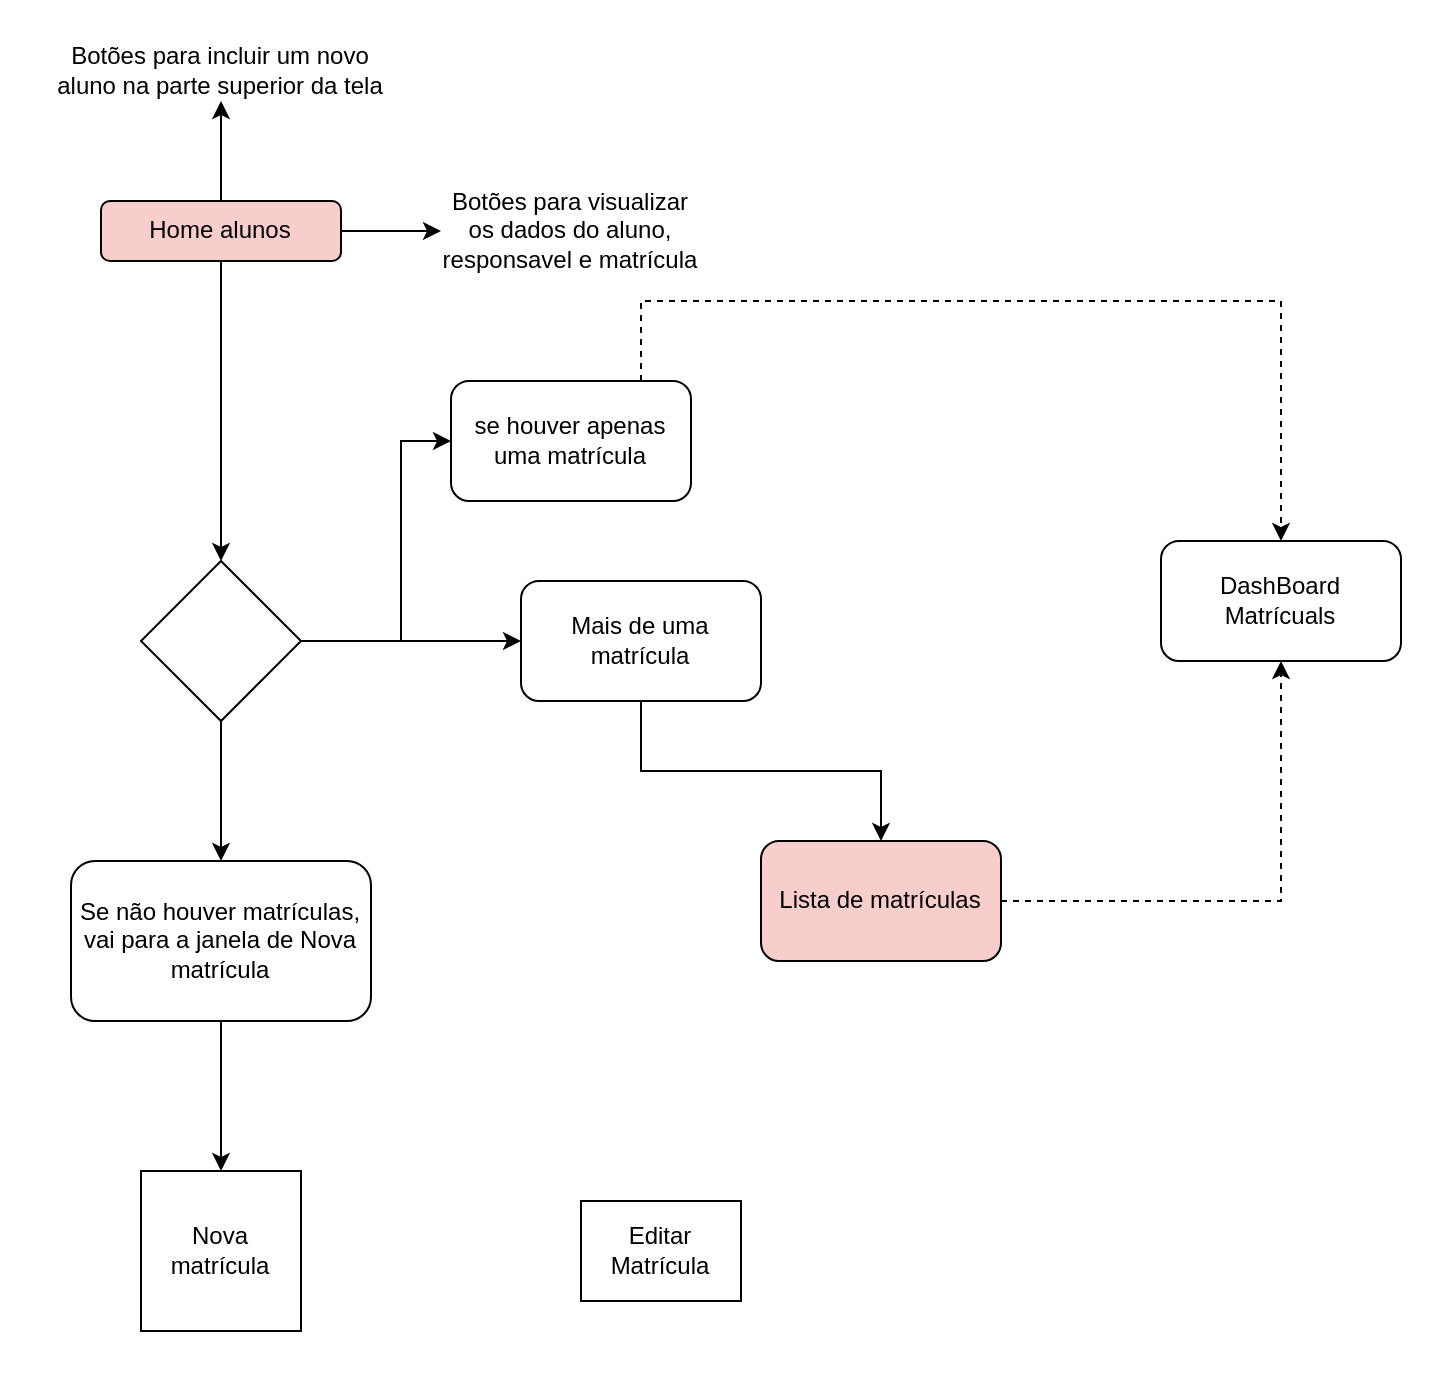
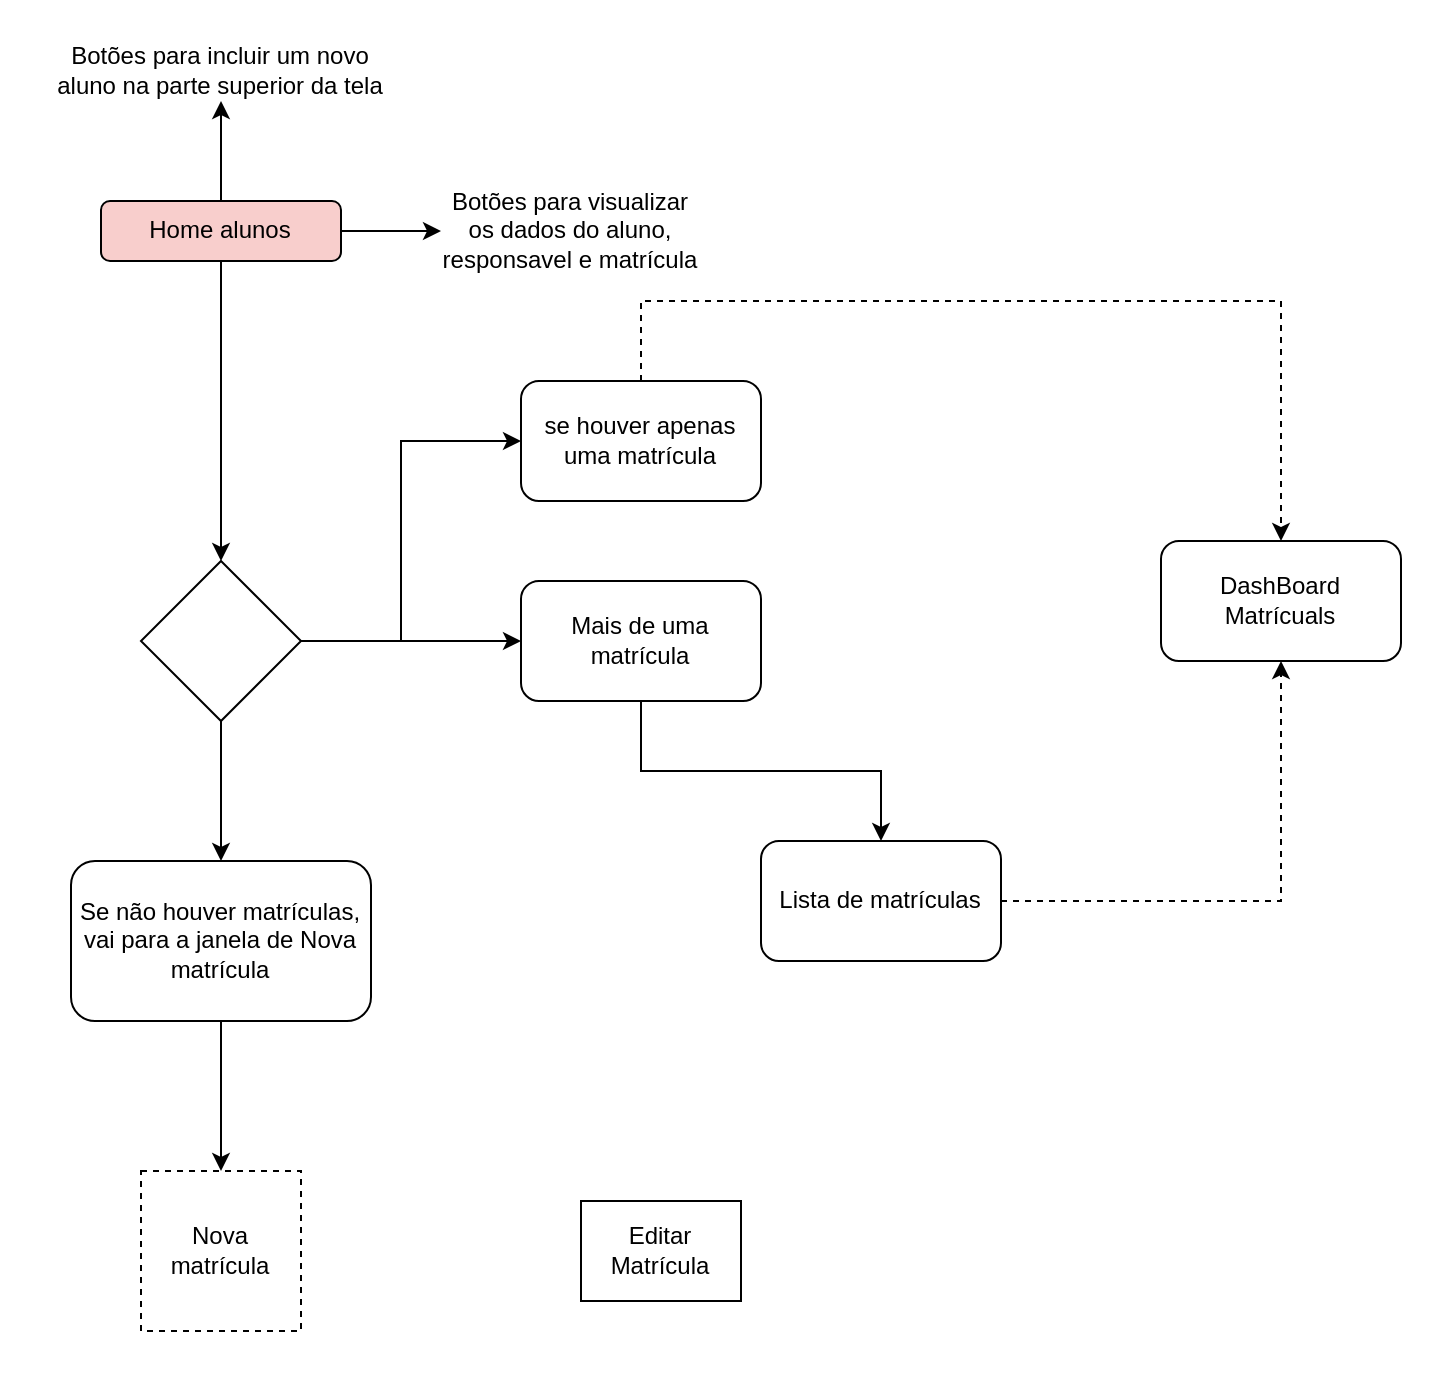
(571, 441) -> (641, 441)
(881, 901) -> (881, 901)
(221, 1251) -> (221, 1251)
